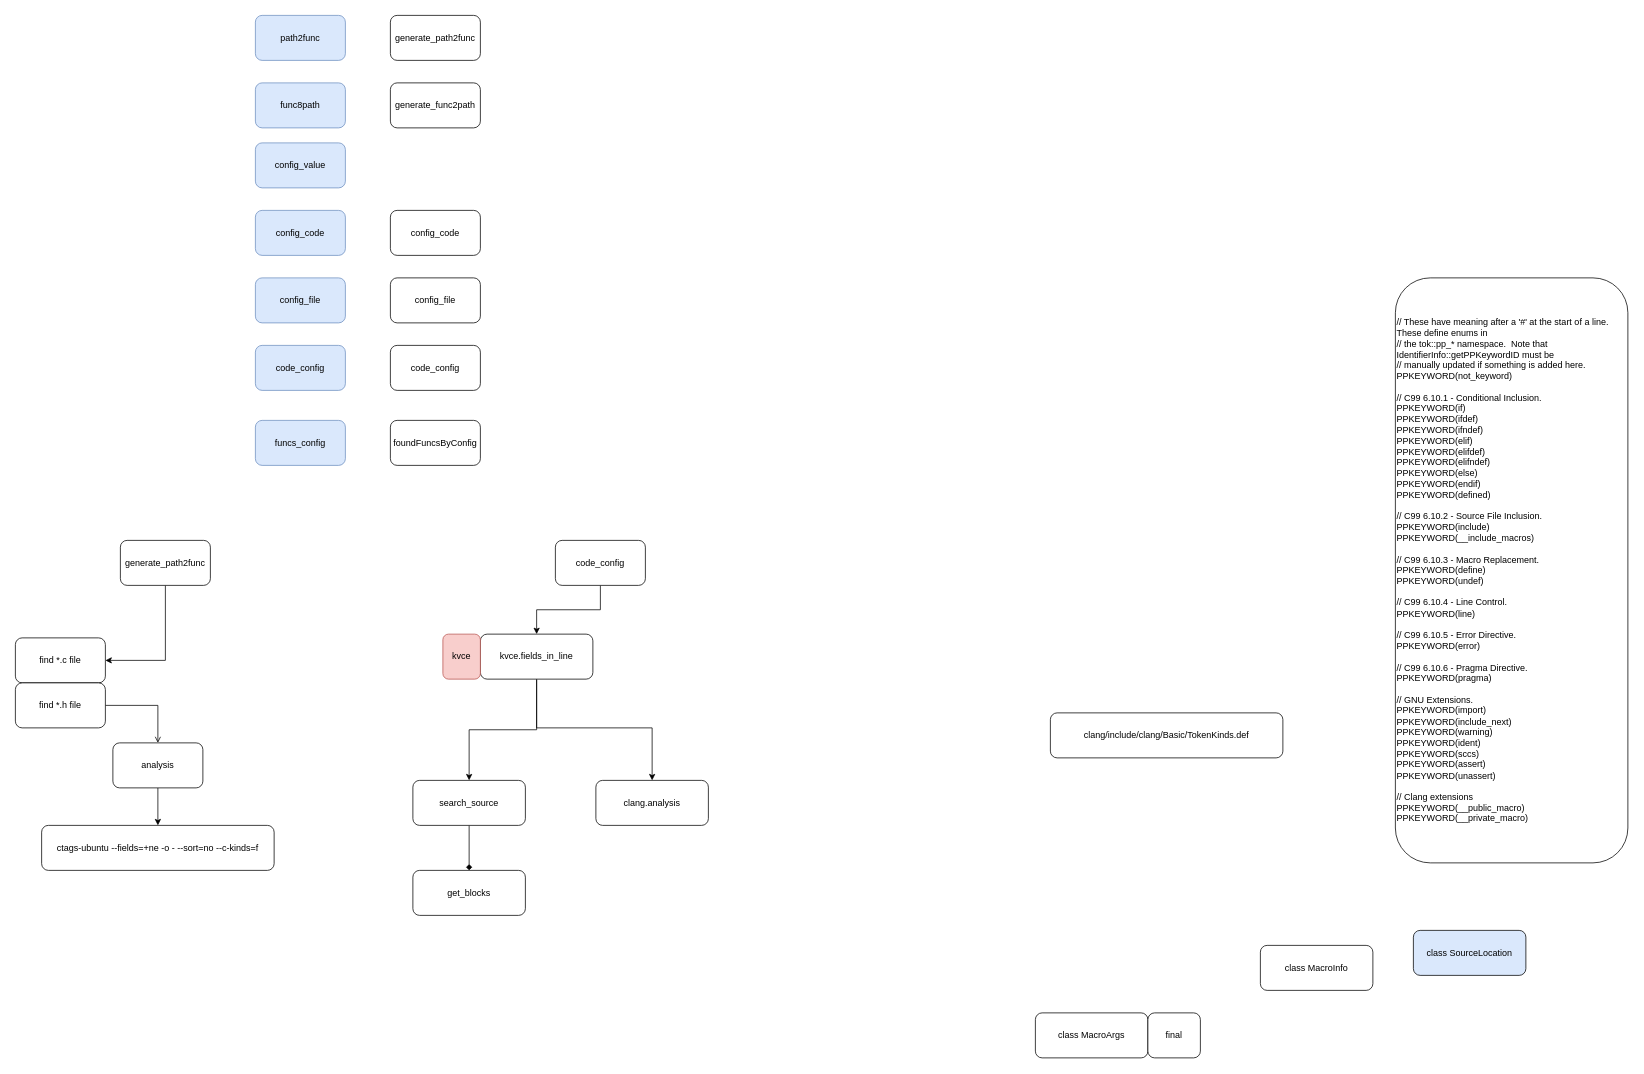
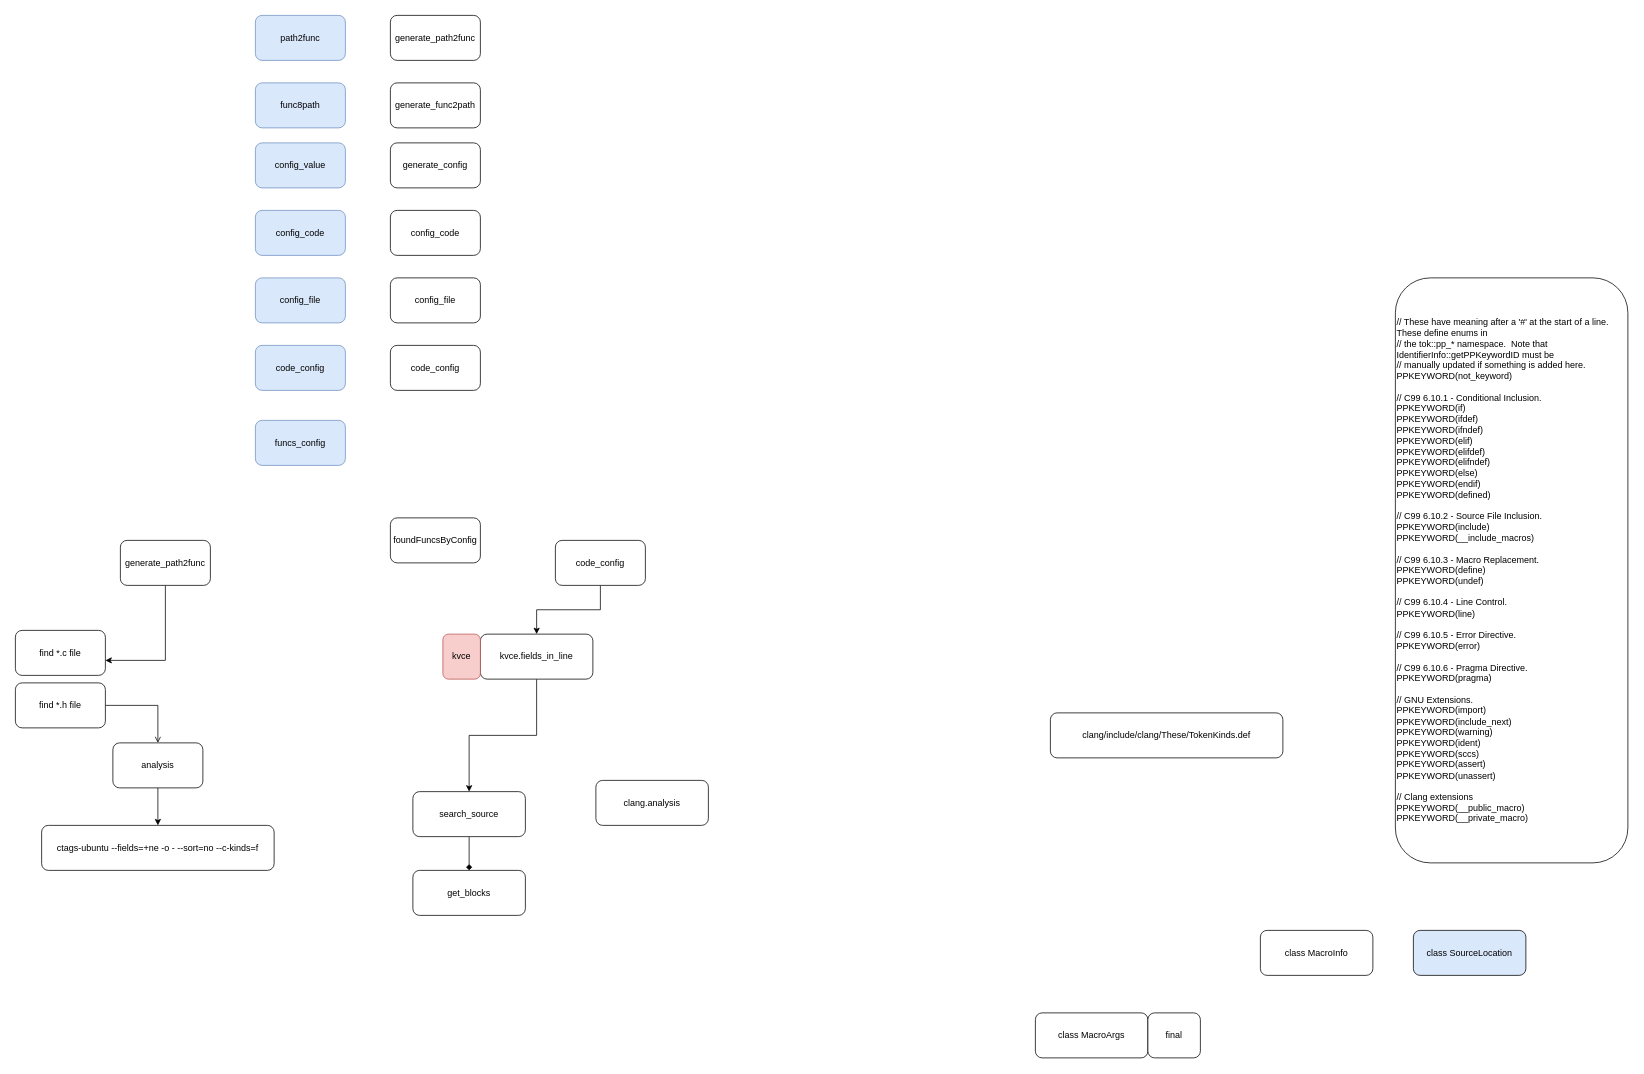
none -> (435, 165)
(435, 443) -> (435, 540)
(60, 660) -> (60, 653)
(1167, 735) -> (1167, 735)
(652, 774) -> none
(469, 803) -> (469, 814)
(1317, 968) -> (1317, 953)
